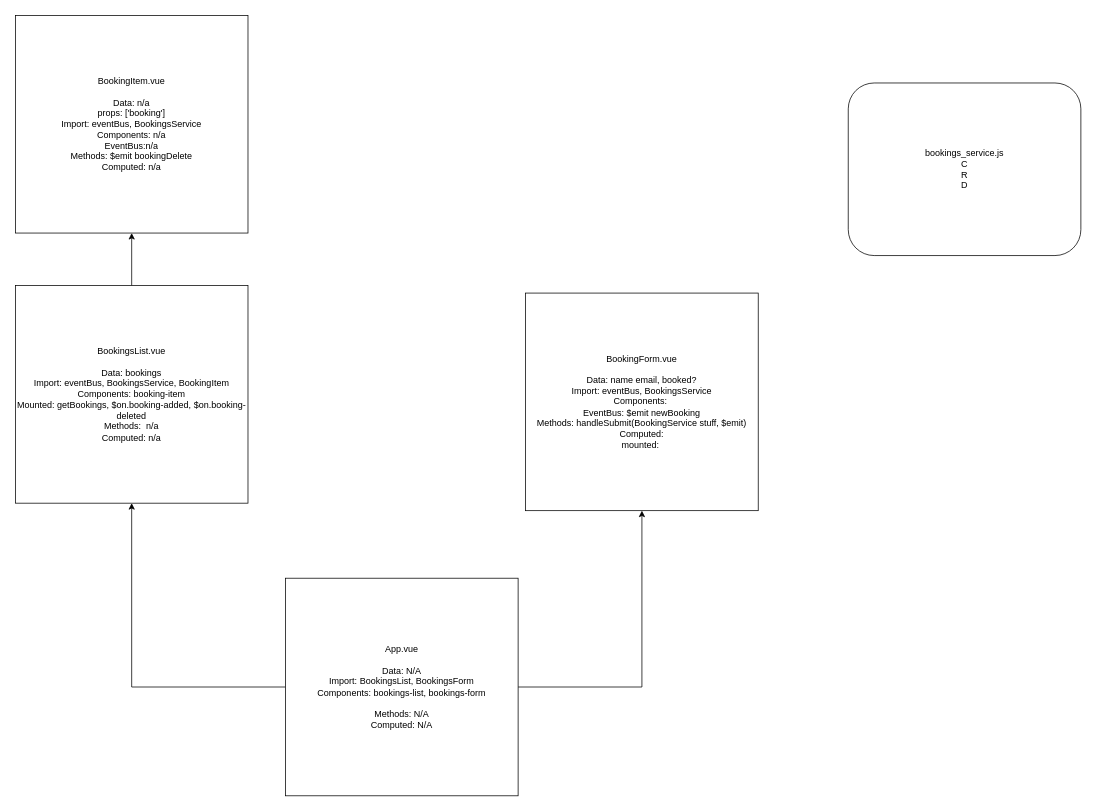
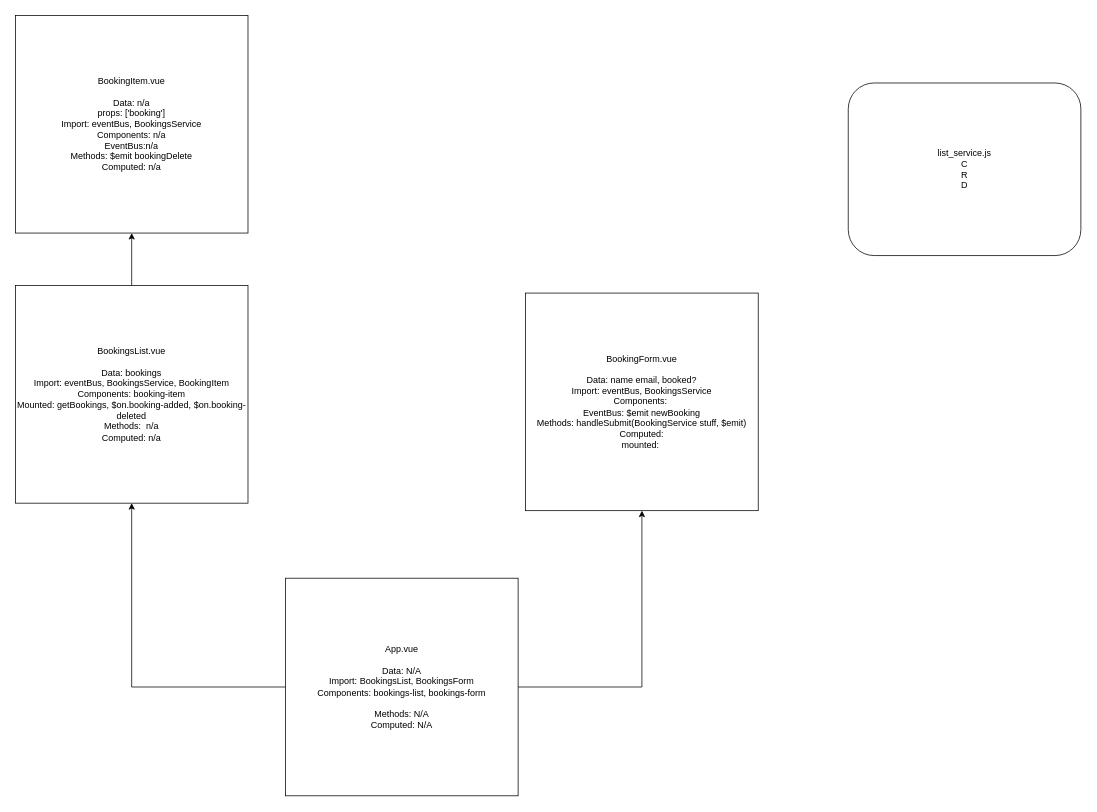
(964, 169) -> (964, 169)
